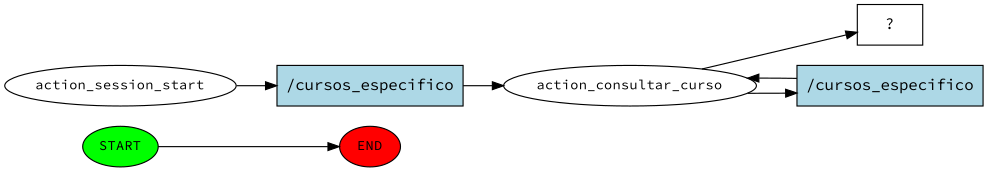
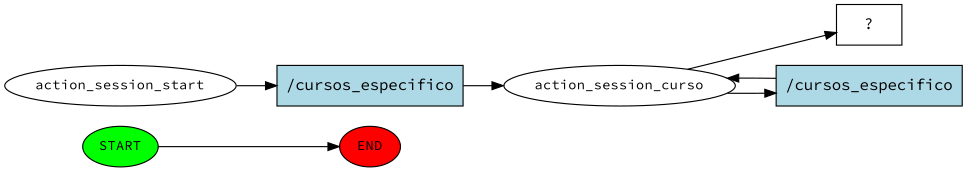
(630, 86) -> (620, 86)
